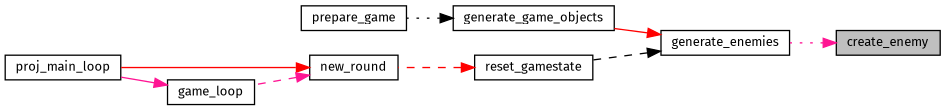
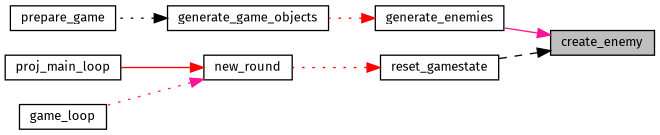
(631, 31) -> (345, 18)
(807, 43) -> (521, 30)
(620, 56) -> (518, 56)
(430, 68) -> (330, 68)
(138, 80) -> none
(276, 81) -> (149, 94)
